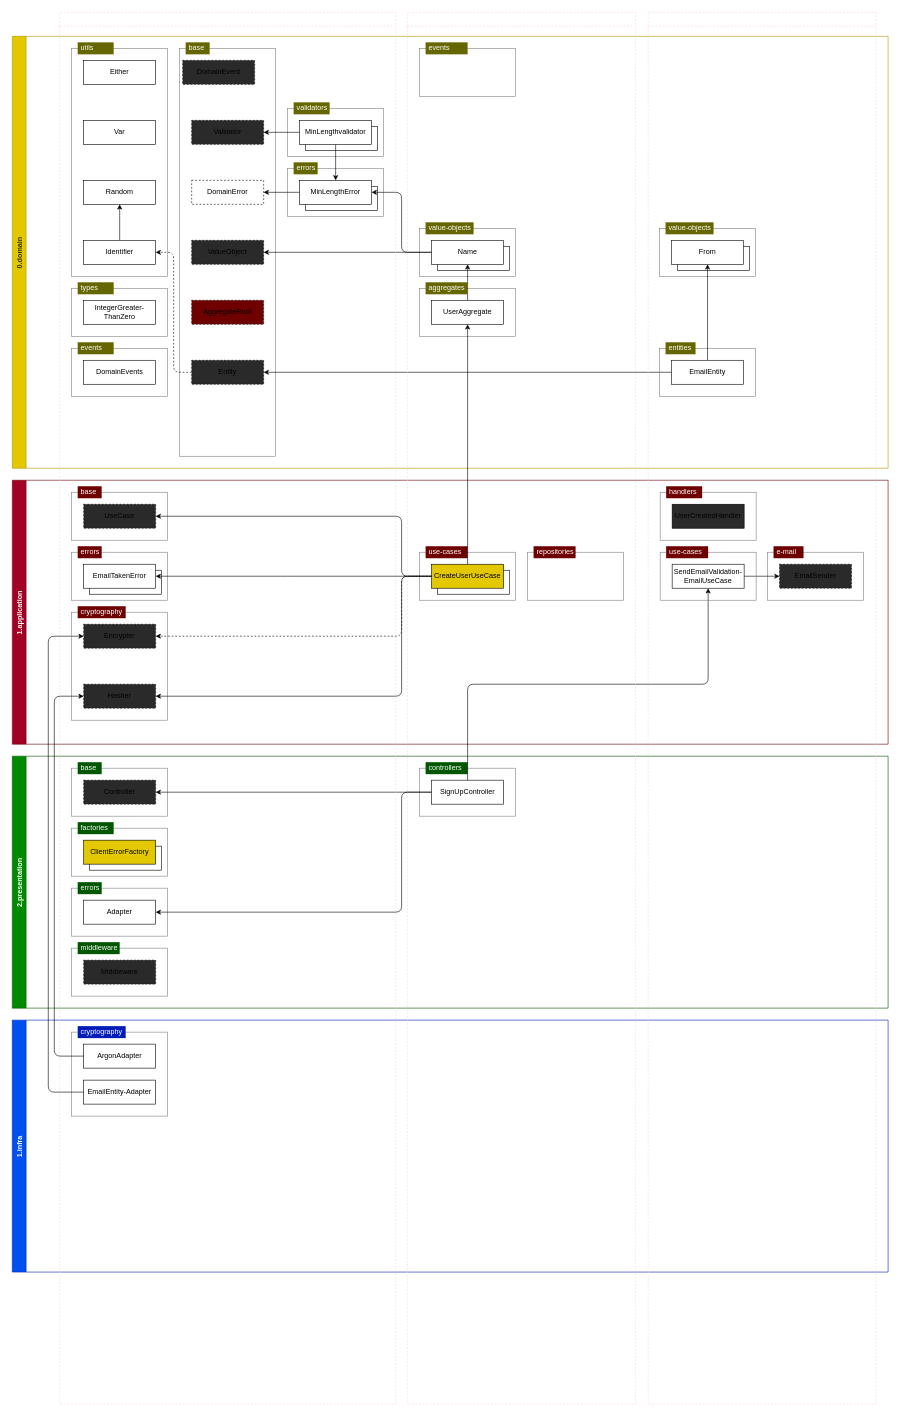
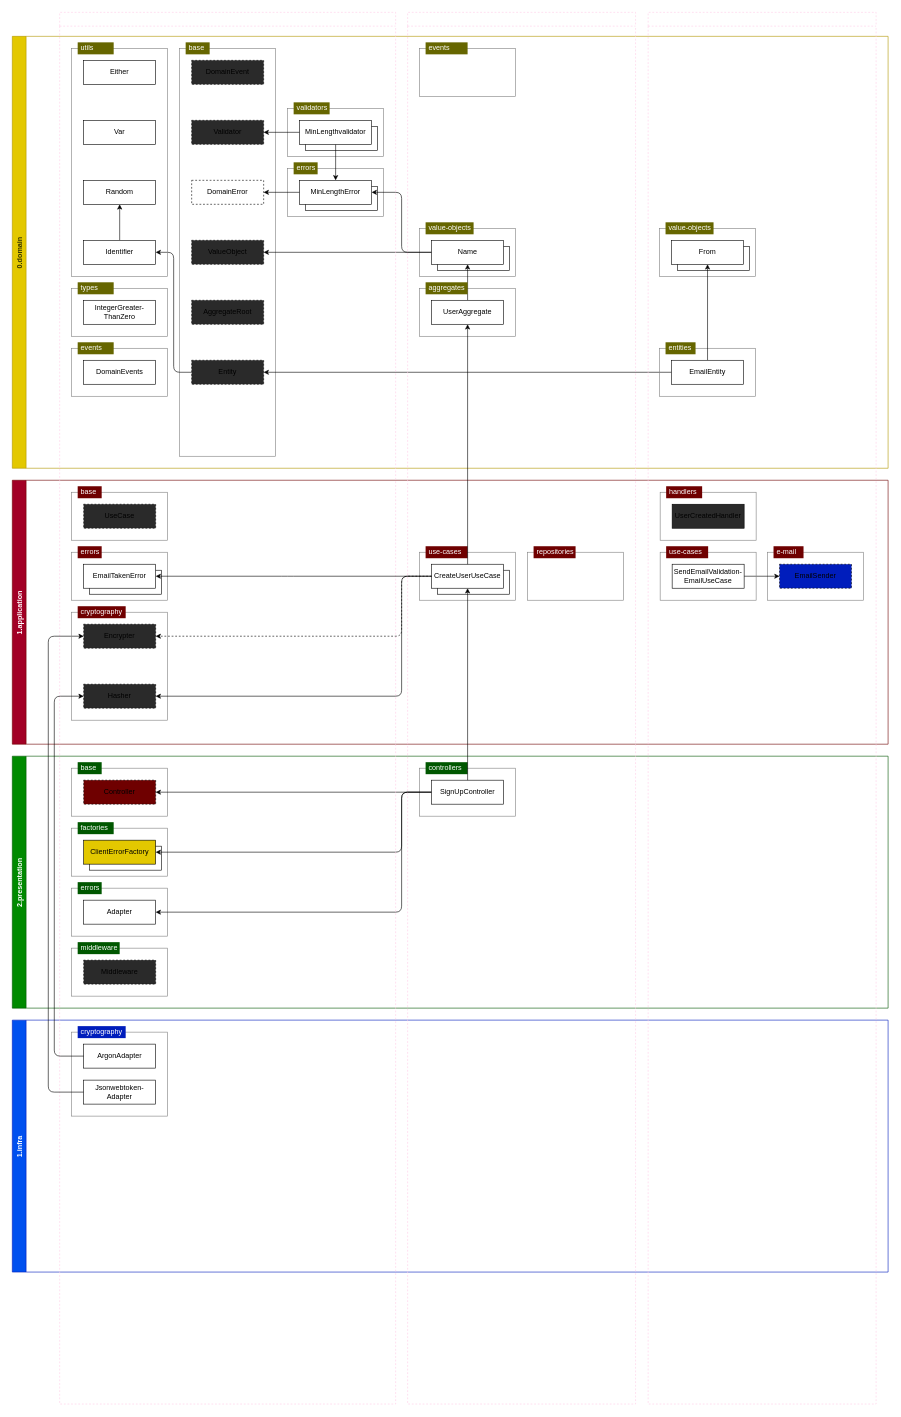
(219, 72) -> (228, 72)
(228, 312) -> (228, 312)
(174, 314) -> (174, 314)
(402, 544) -> none
(468, 576) -> (468, 576)
(816, 576) -> (816, 576)
(470, 685) -> (468, 640)
(120, 792) -> (120, 792)
none -> (161, 852)
(120, 1092) -> (120, 1092)
